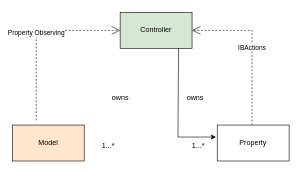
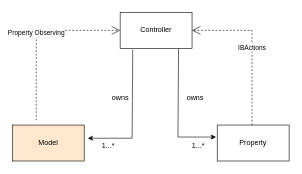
(156, 30) -> (156, 30)
none -> (133, 82)
